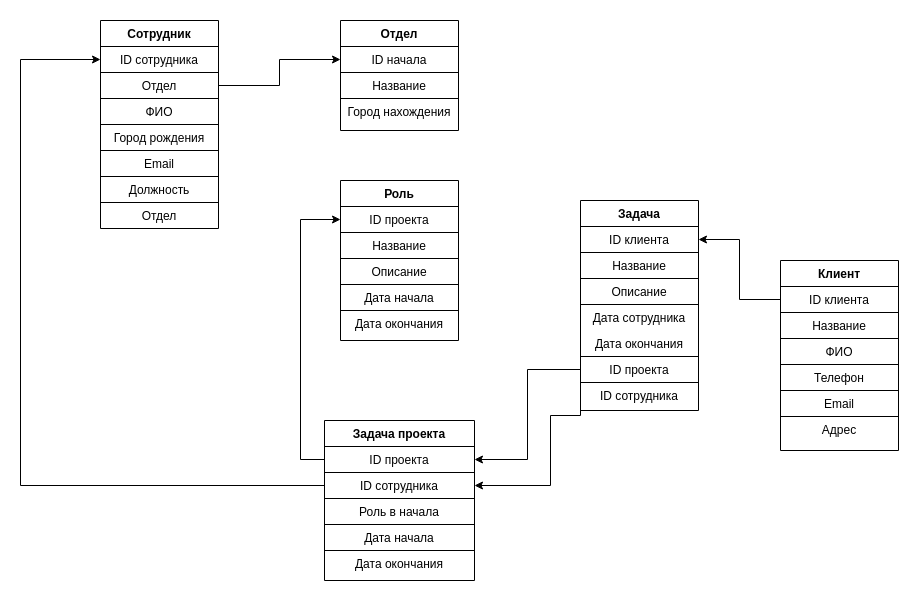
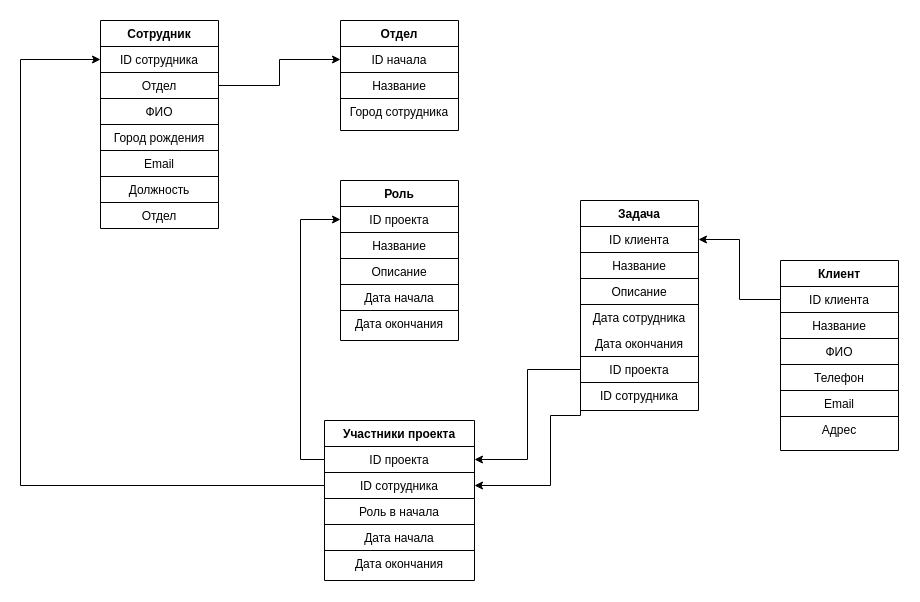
(399, 112) -> (399, 112)
(399, 434) -> (399, 434)
